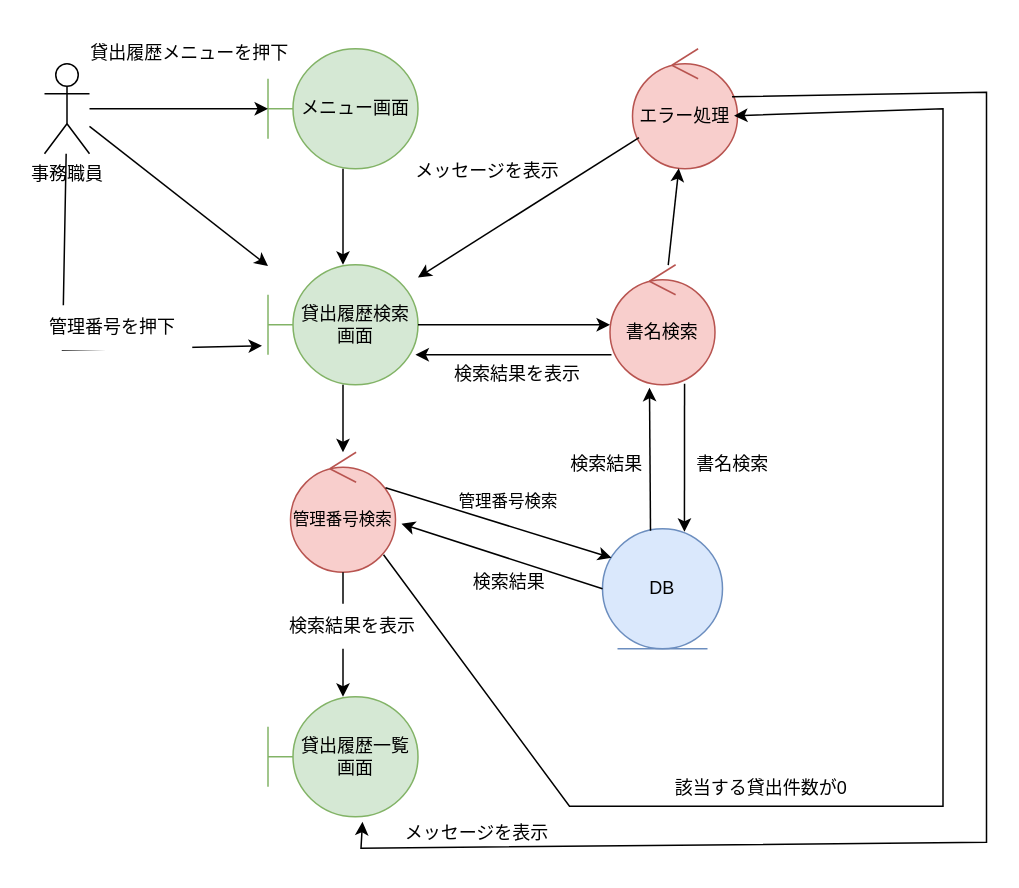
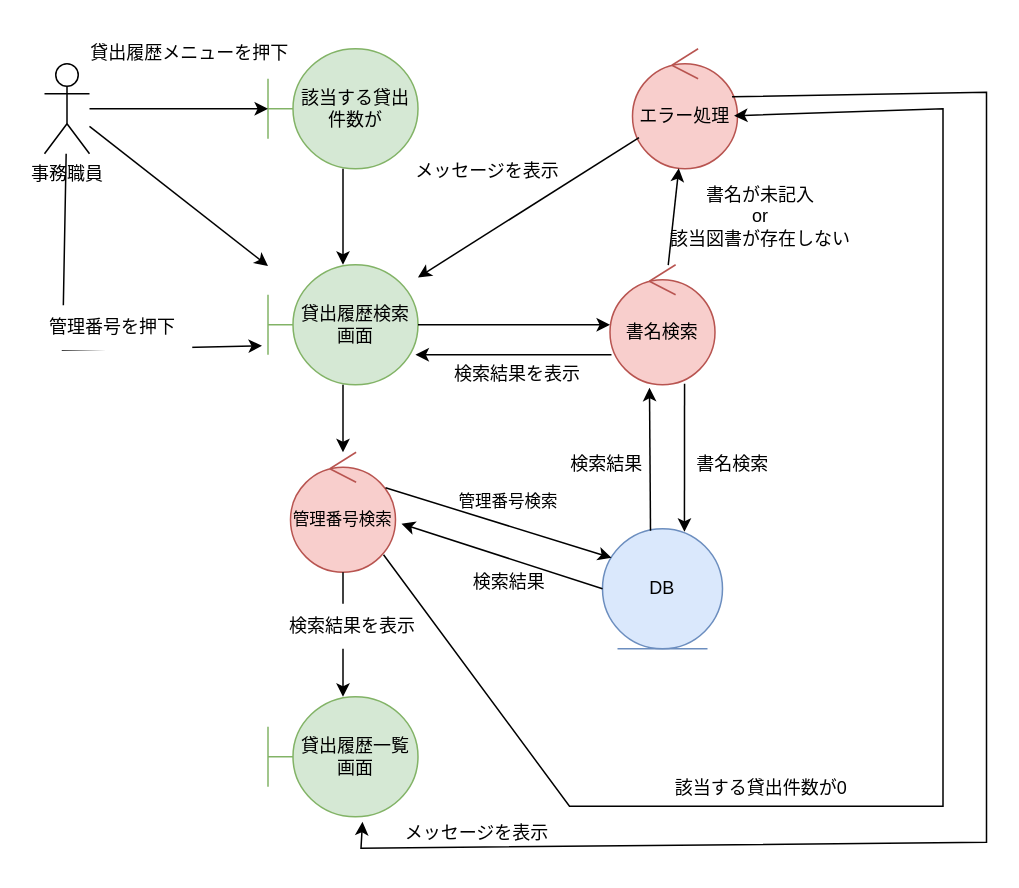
(356, 109) -> (356, 109)
none -> (761, 217)
